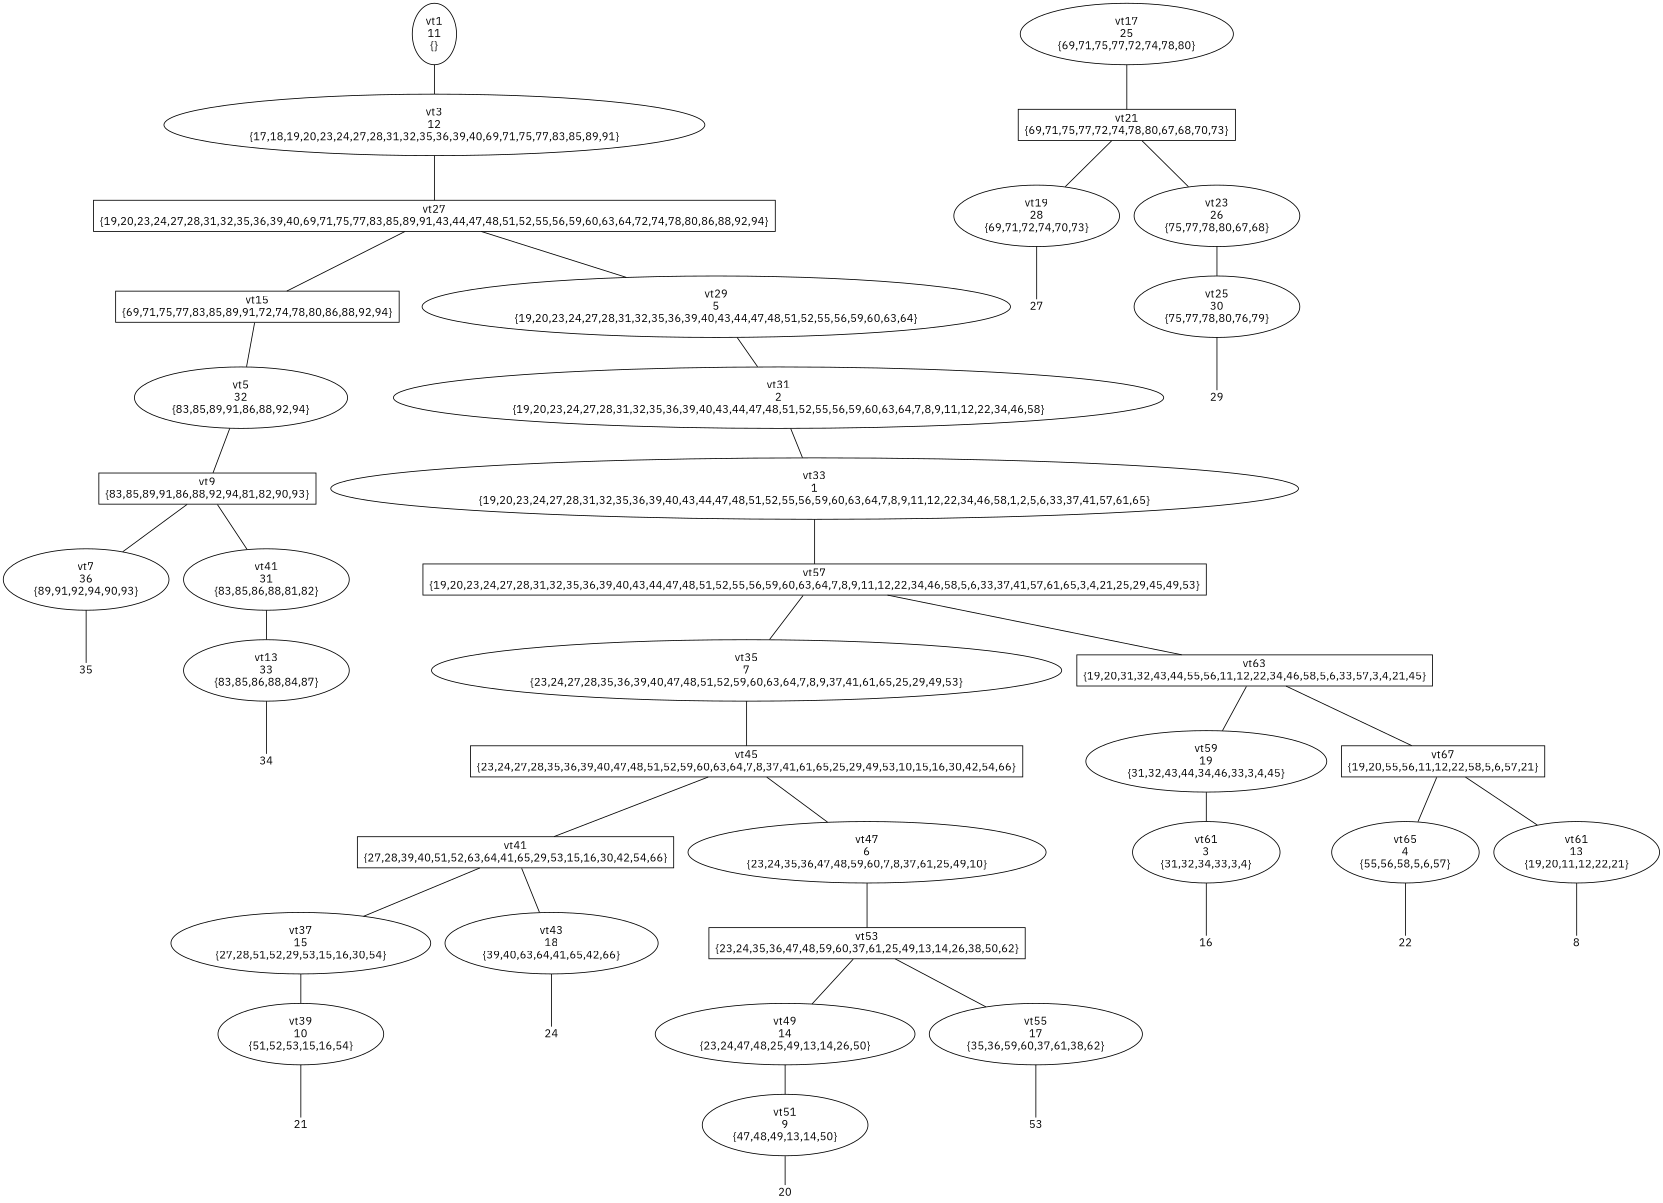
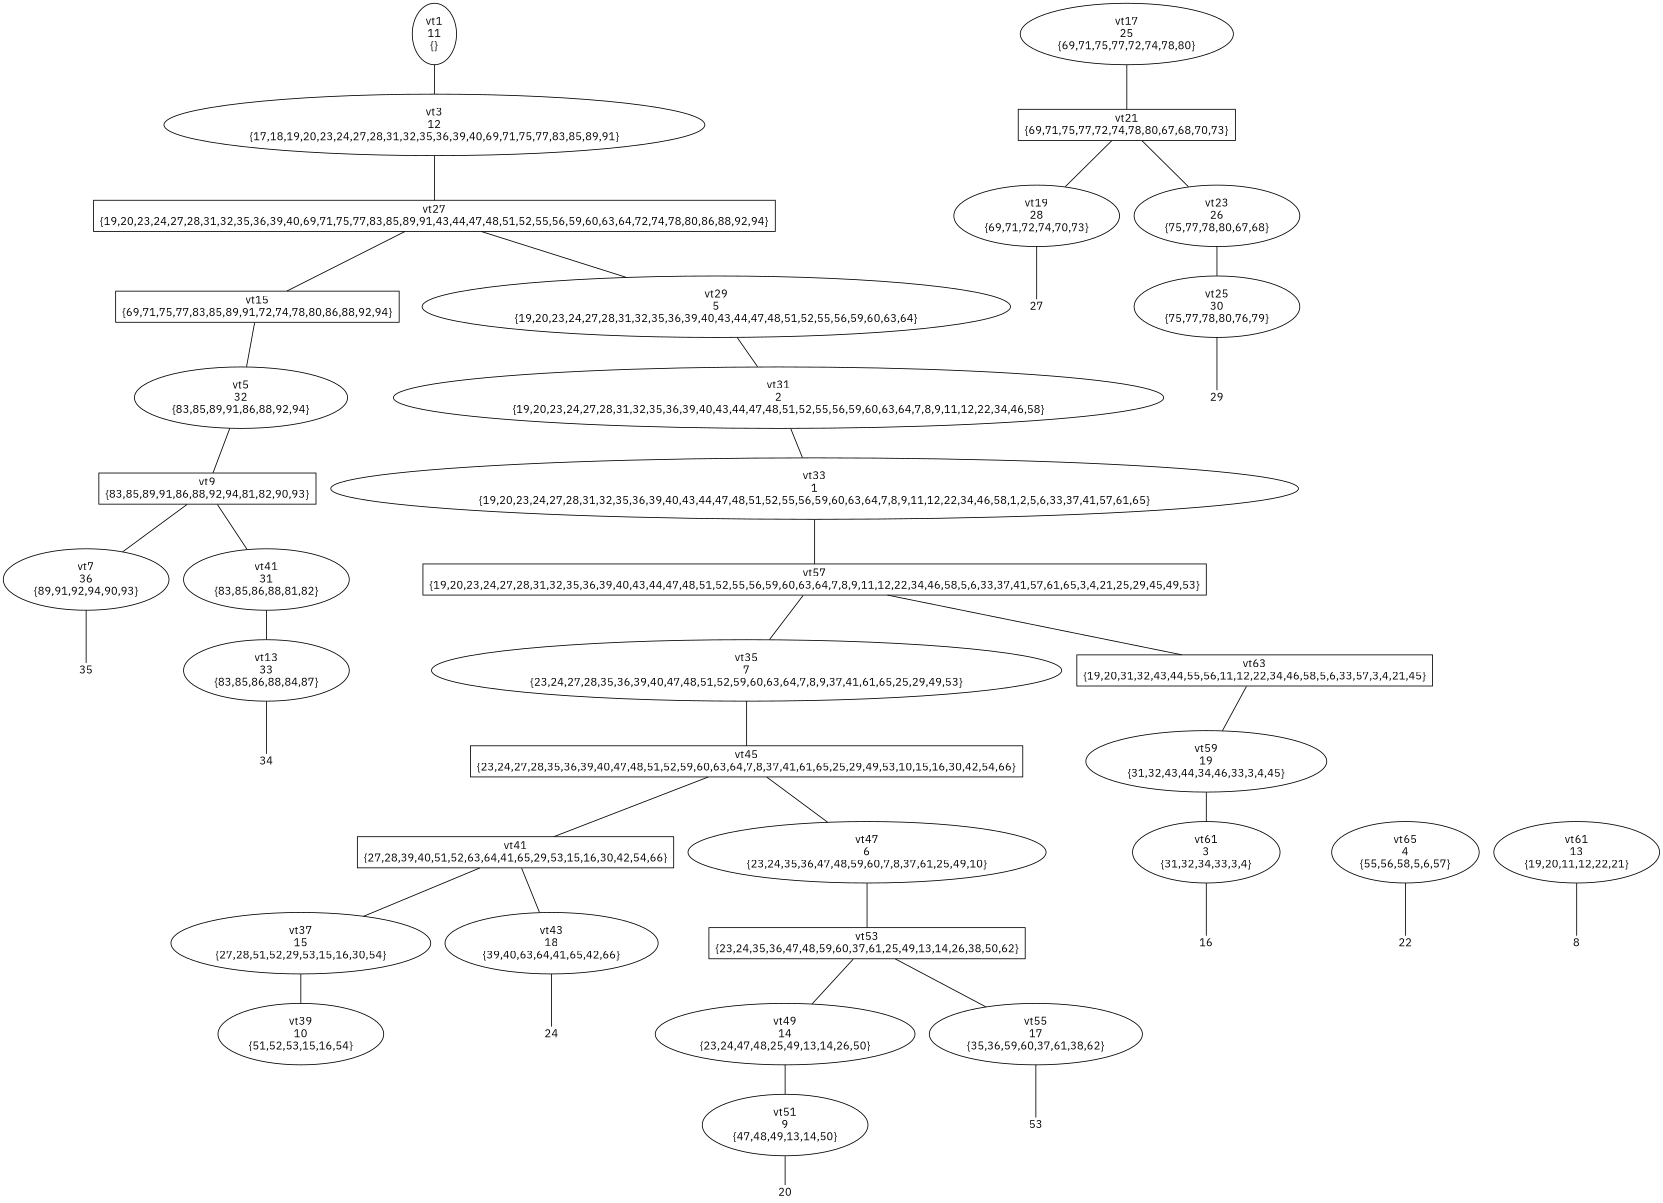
(1443, 761) -> none
(301, 1125) -> none
